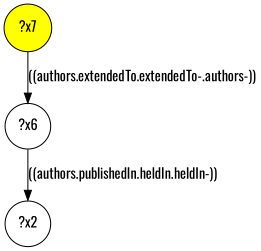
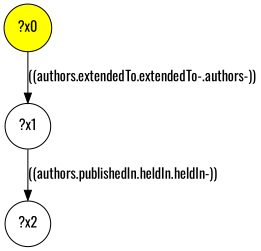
(28, 28) -> (28, 28)
(28, 126) -> (28, 126)
